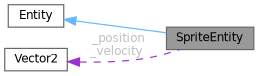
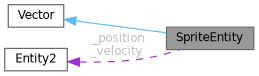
(36, 16) -> (36, 16)
(36, 60) -> (36, 60)
